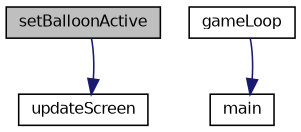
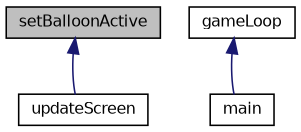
(94, 58) -> (73, 74)
(252, 58) -> (232, 74)
